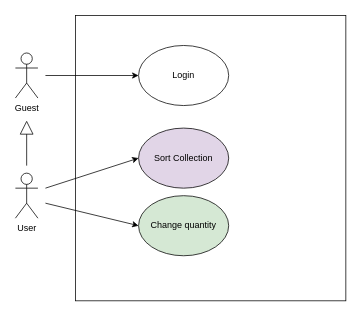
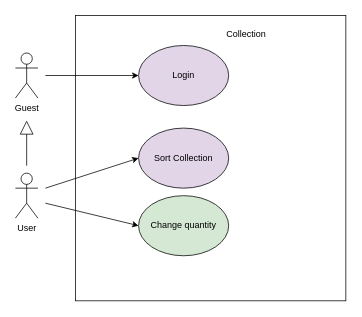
none -> (246, 34)
(183, 75) -> (183, 75)
